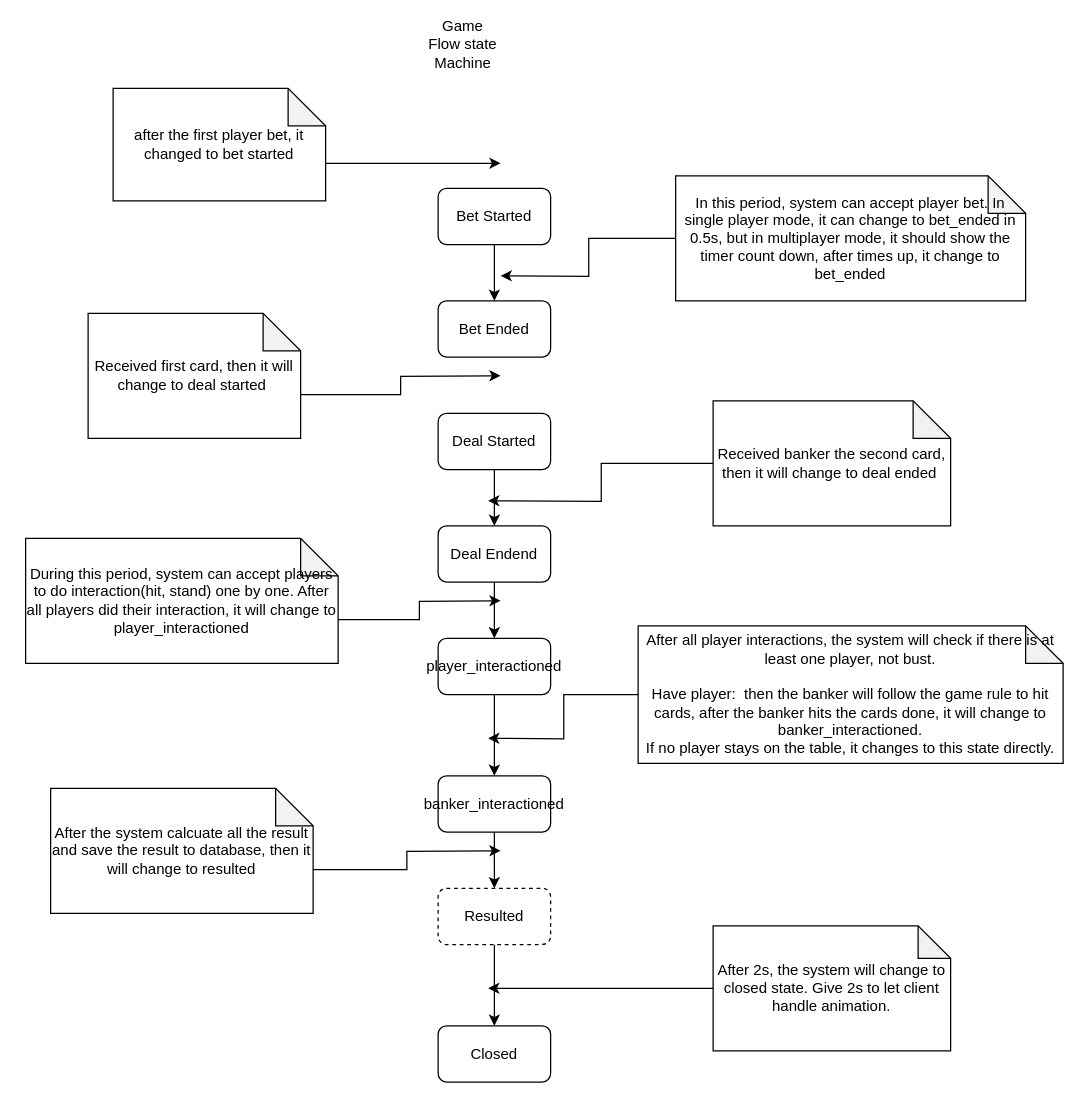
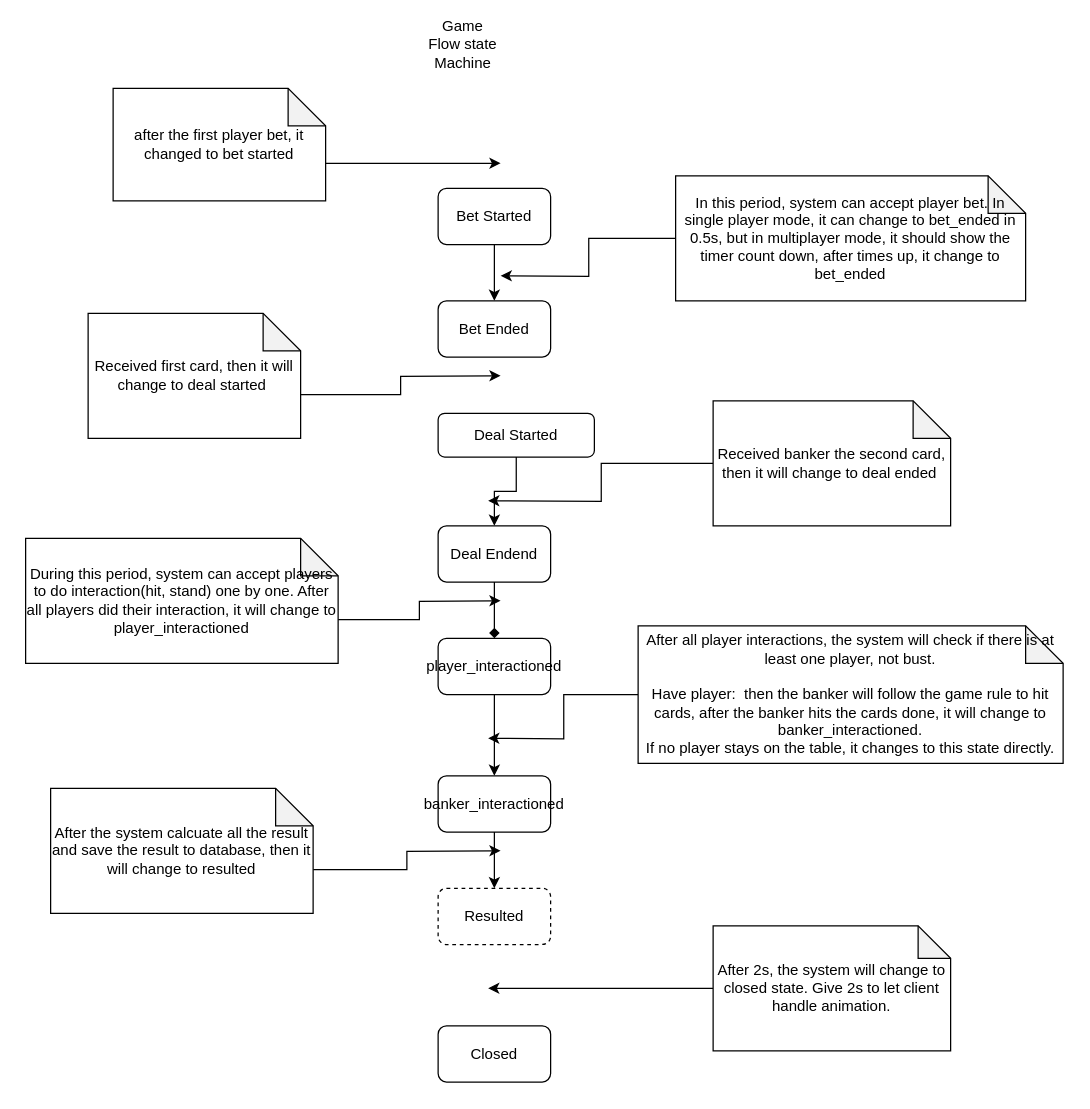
(494, 441) -> (516, 435)
(494, 628) -> (494, 627)
(494, 981) -> none
